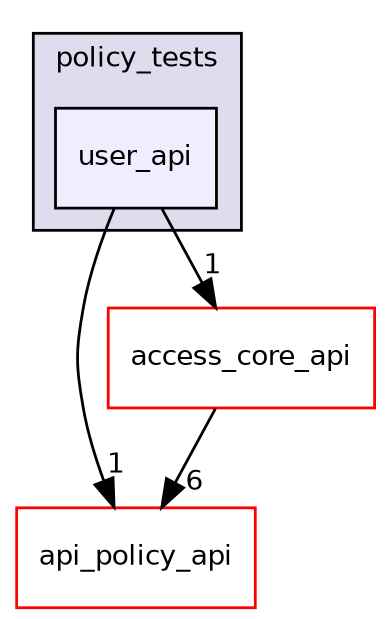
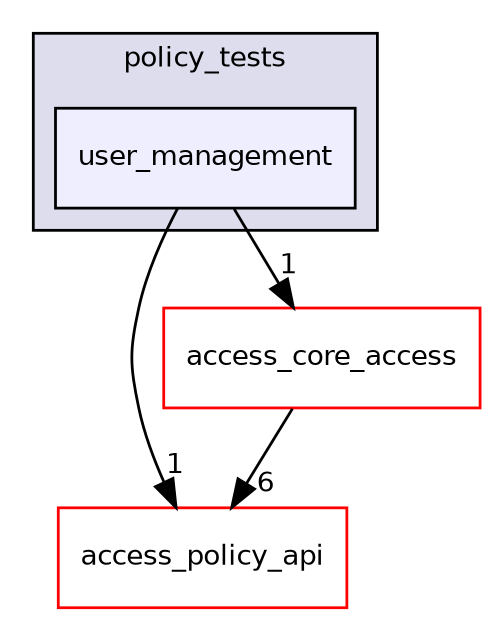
(136, 158) -> (205, 158)
(241, 358) -> (322, 358)
(136, 558) -> (203, 558)
